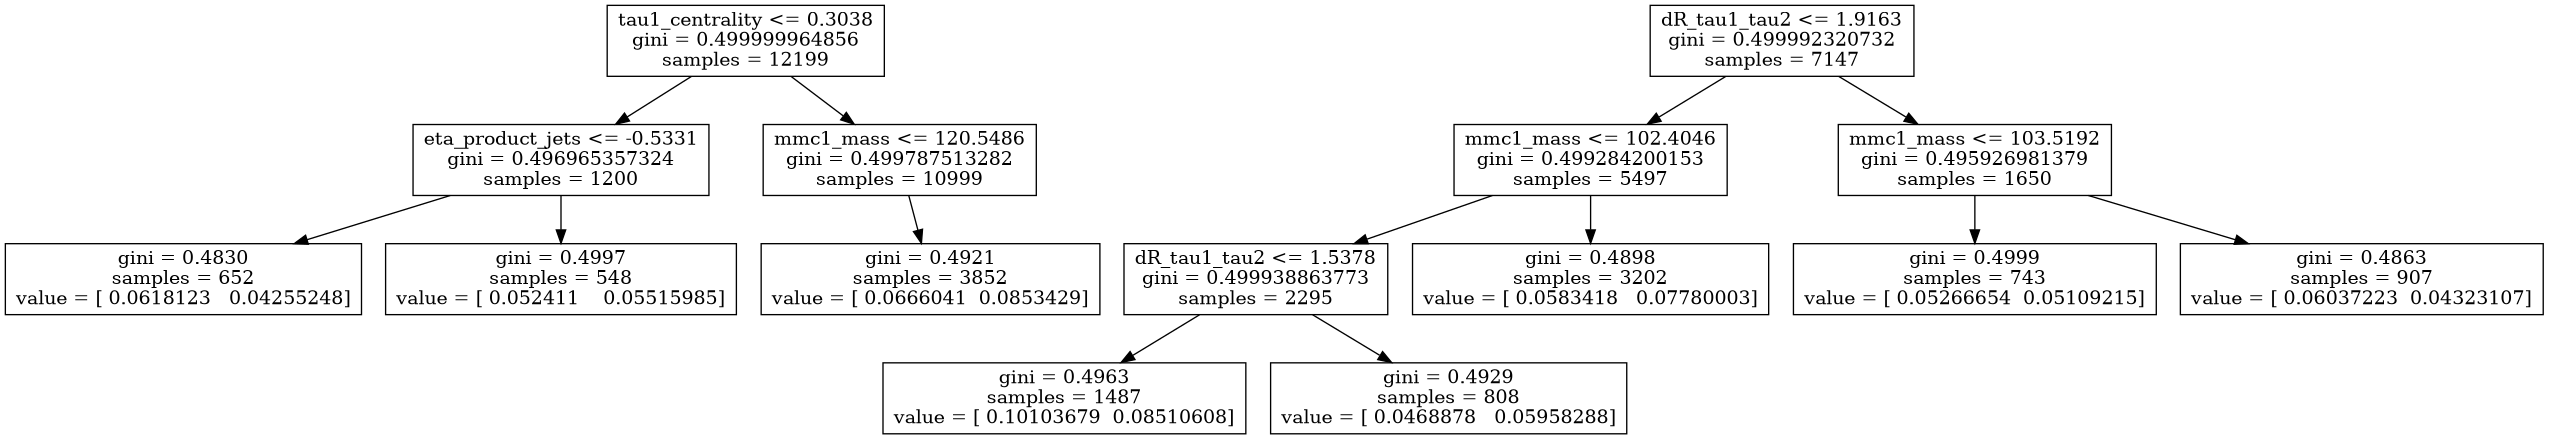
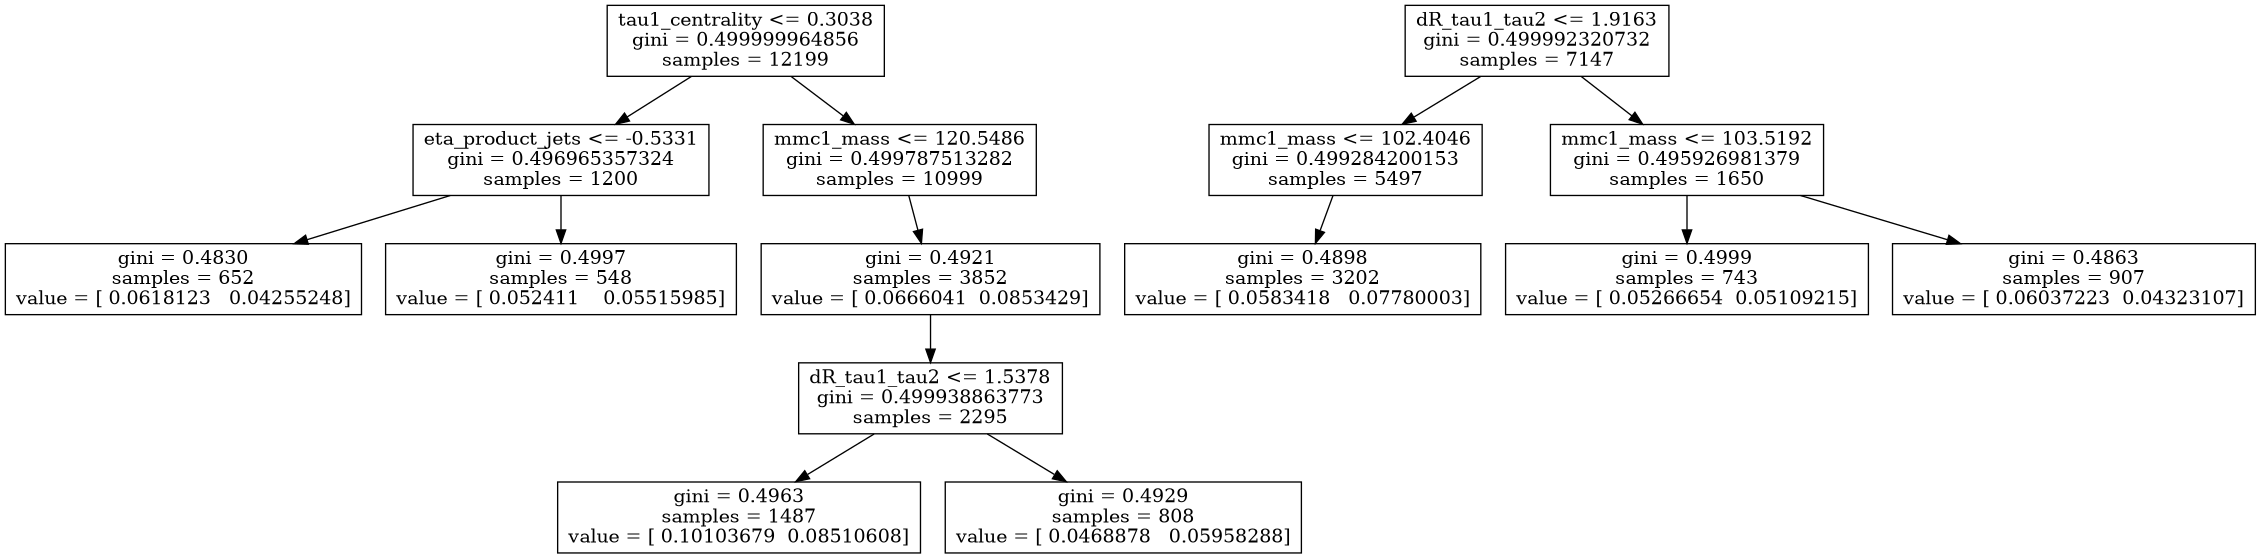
(1430, 217) -> (931, 332)
